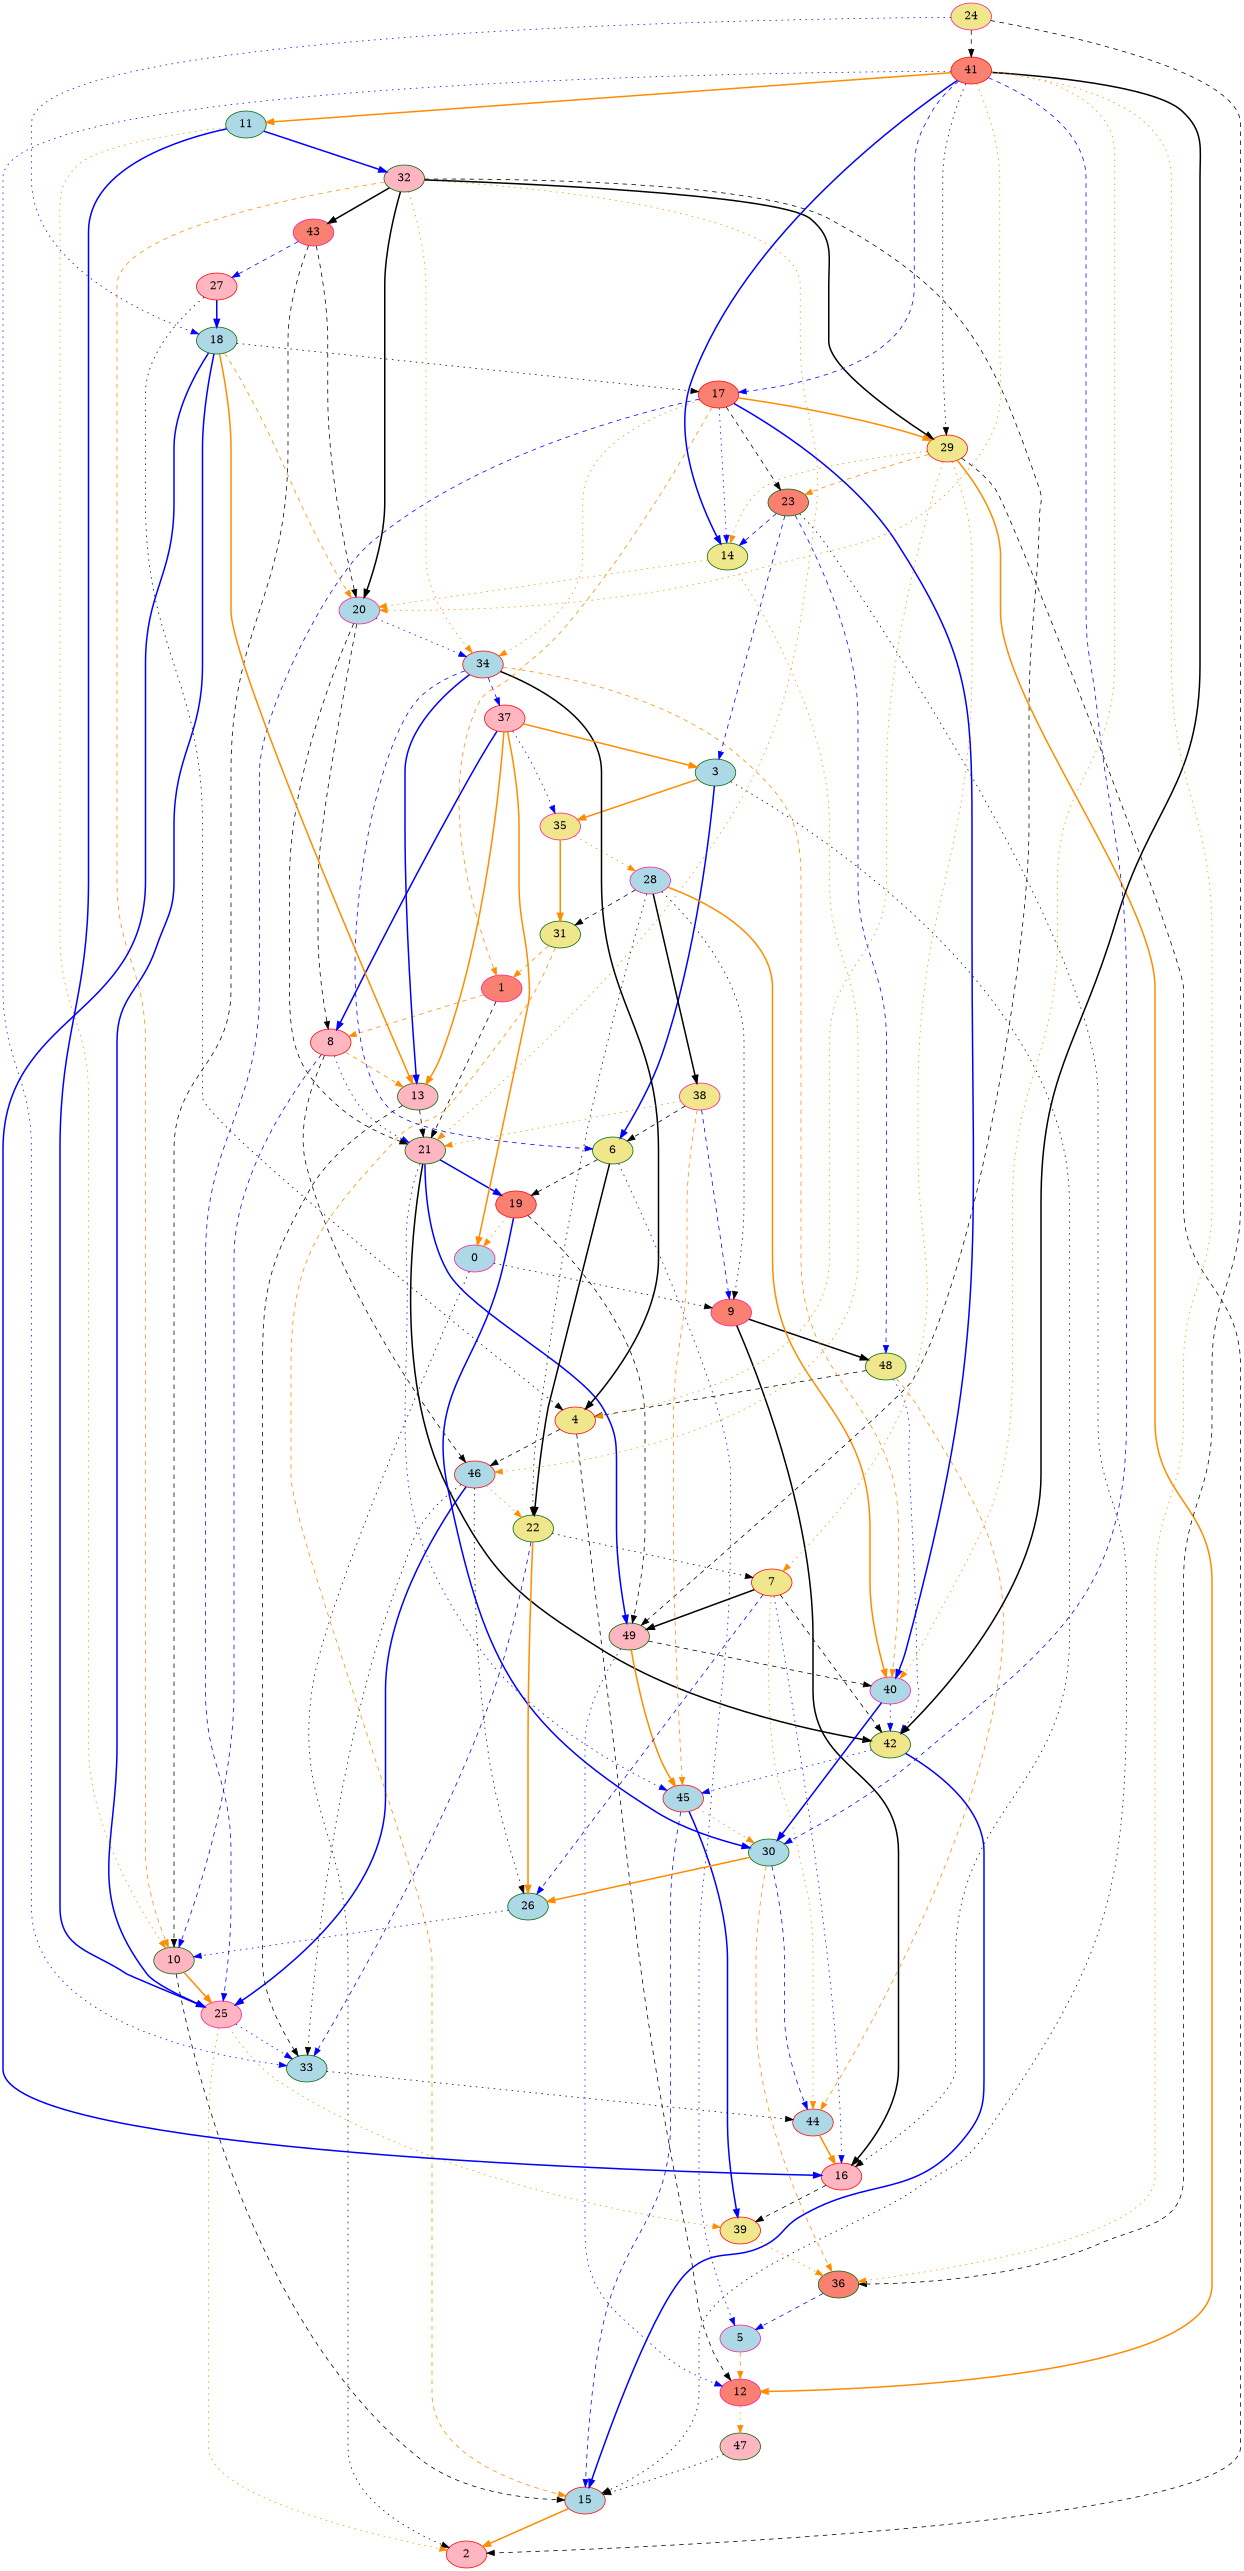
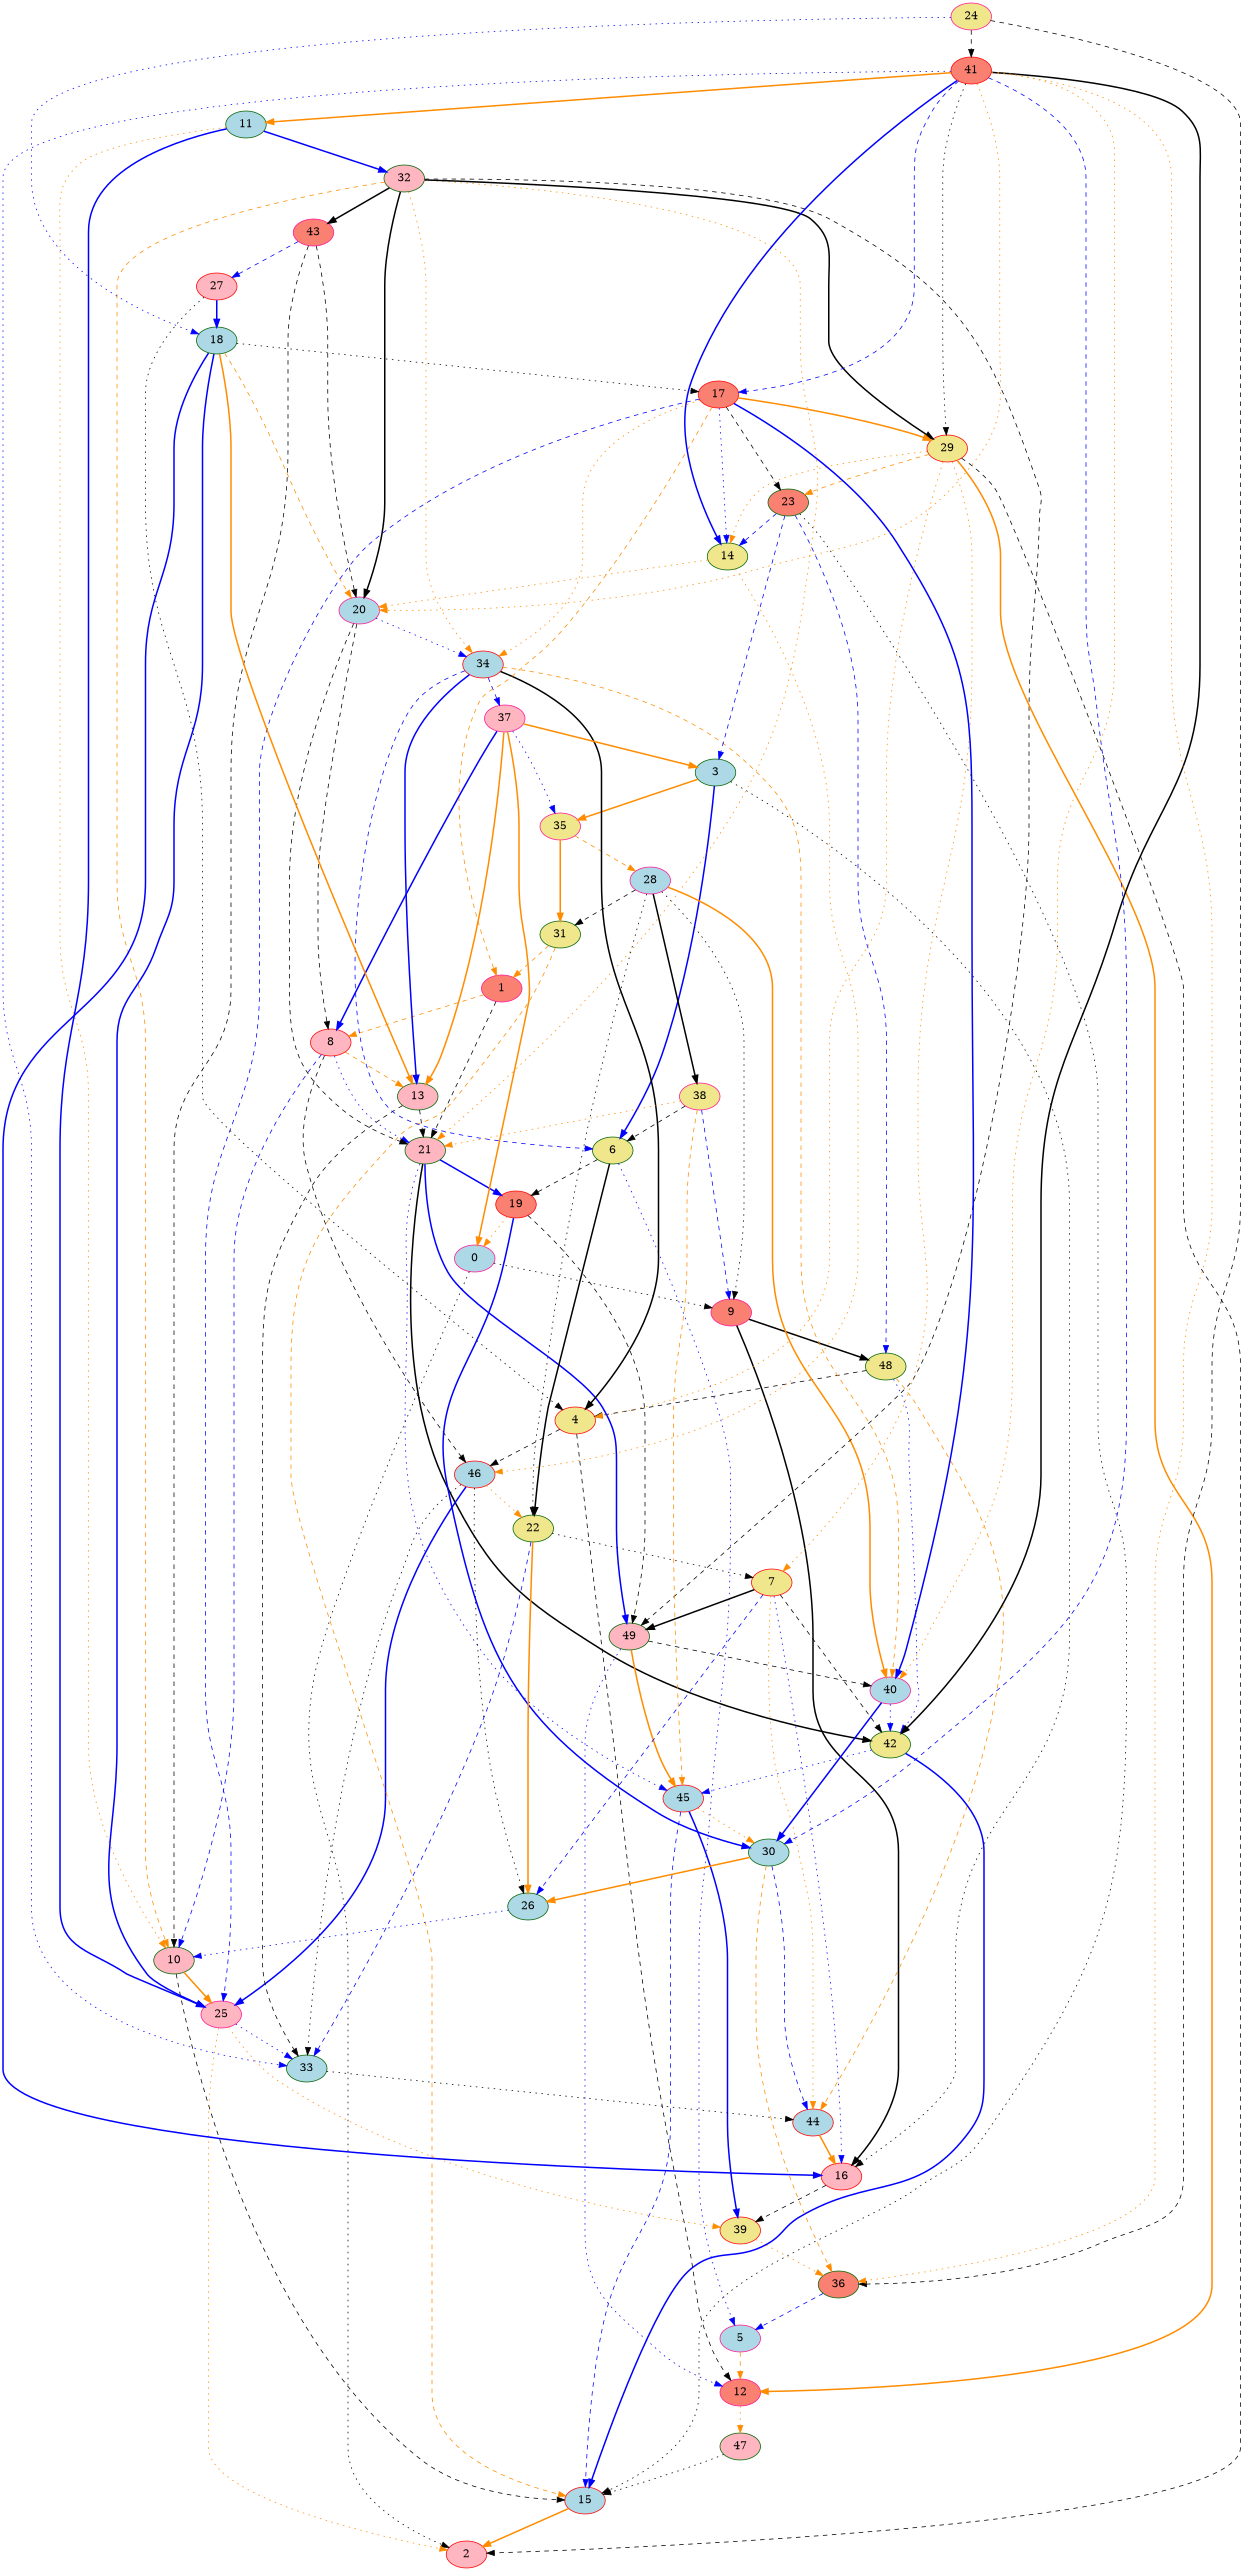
(505, 718) -> (505, 718)
(597, 848) -> (597, 848)
